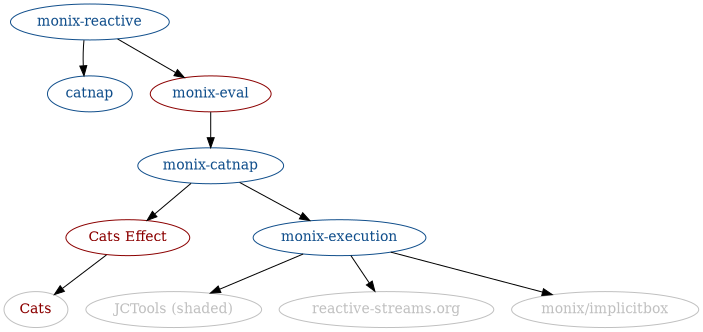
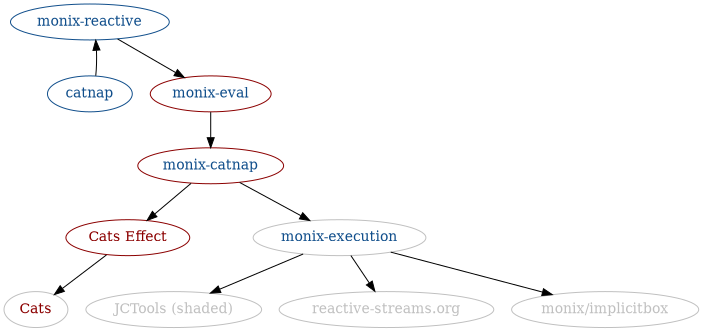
(83, 53) -> (97, 63)
(211, 166) -> (211, 166)
(340, 238) -> (340, 238)
